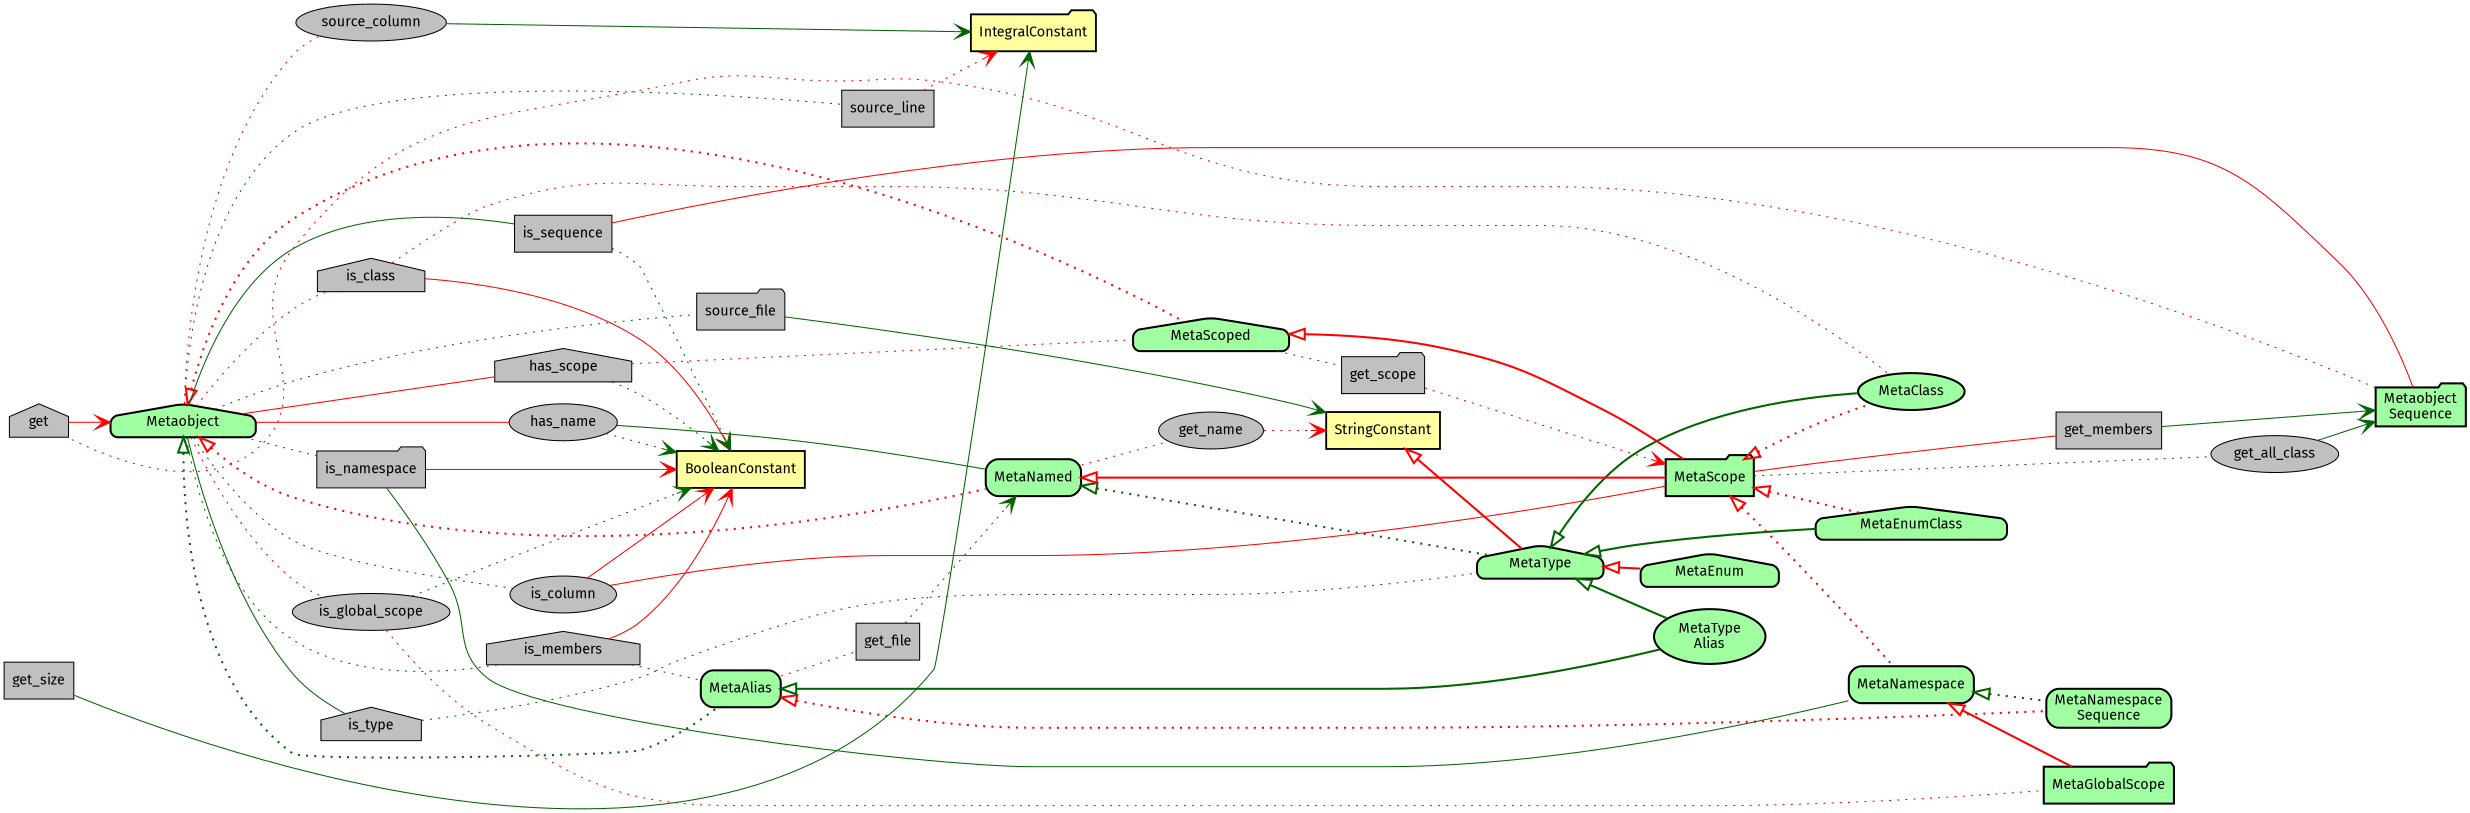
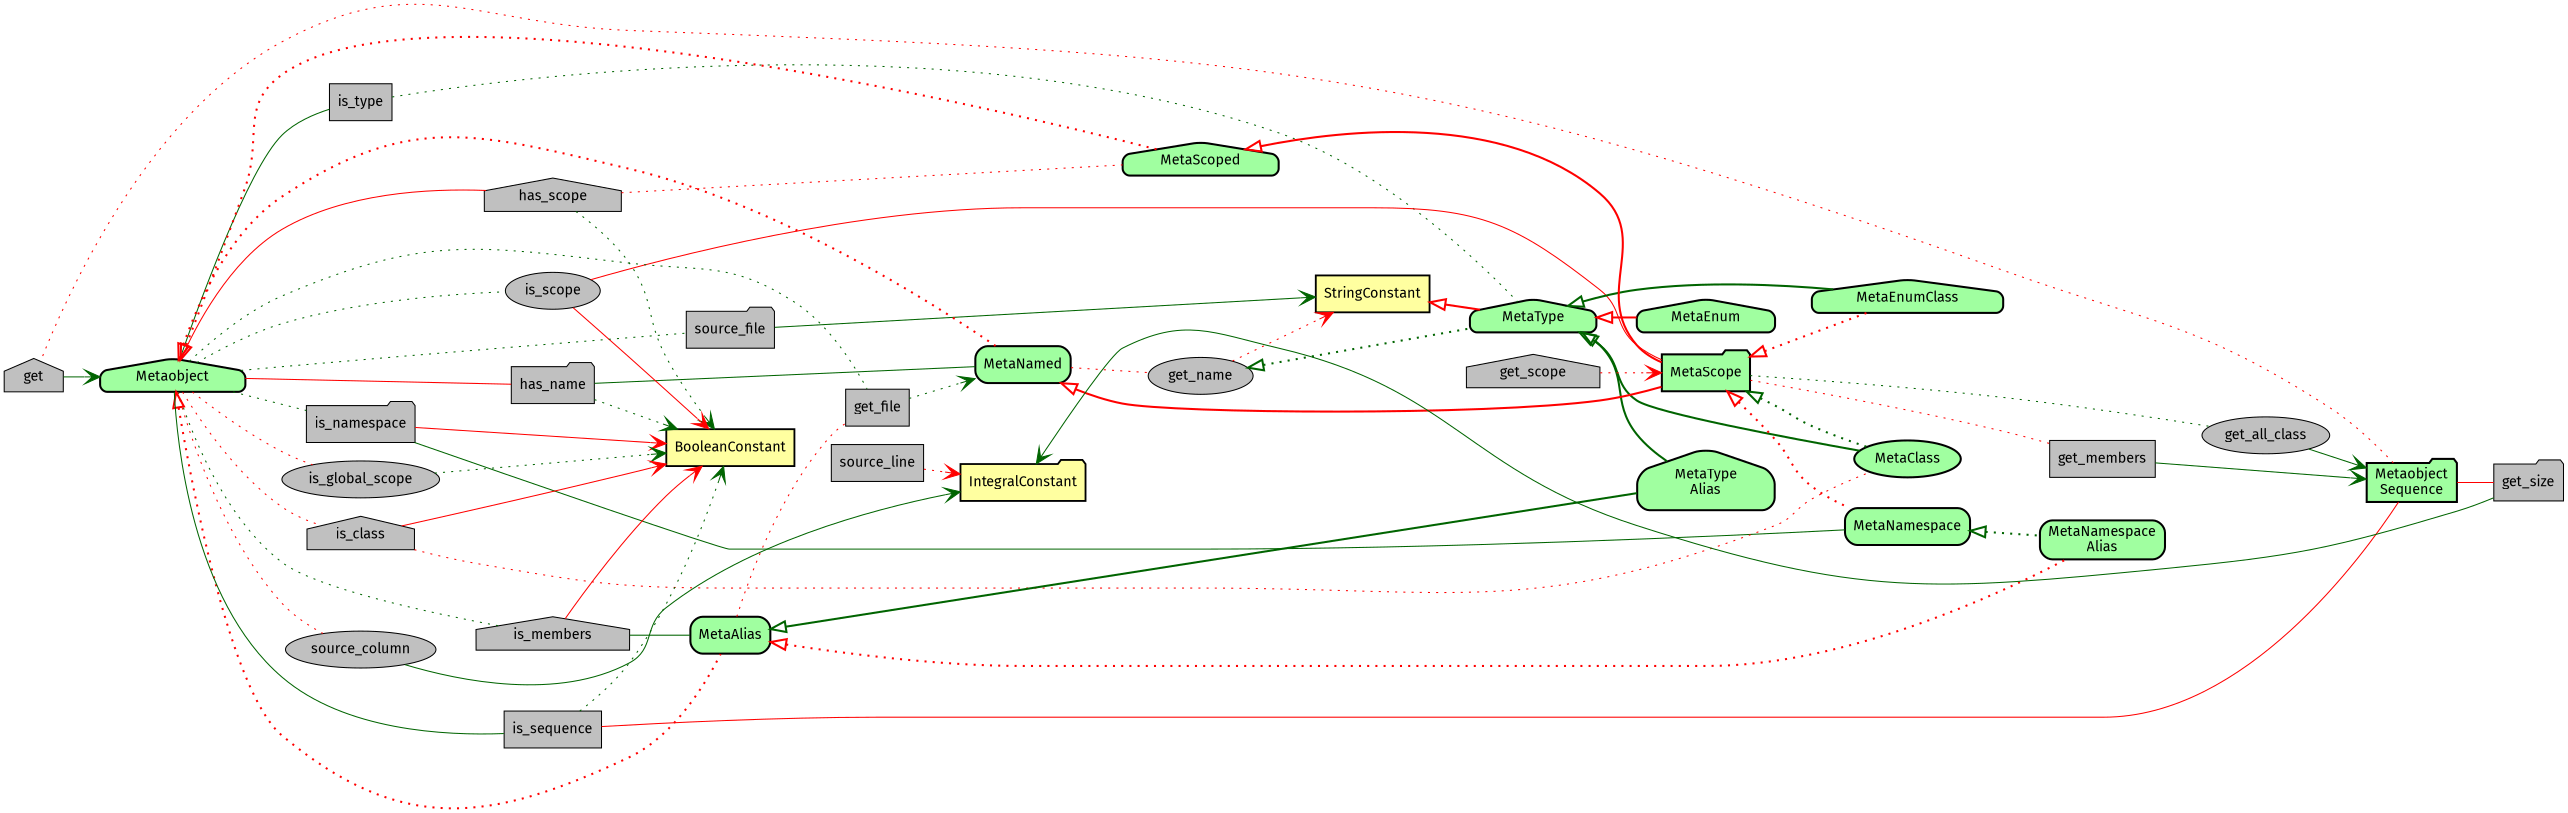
(414, 99) -> (539, 253)
(1309, 358) -> none
(1383, 375) -> (1533, 373)
(82, 422) -> (74, 377)
(563, 422) -> (553, 385)
(1814, 425) -> (1812, 426)
(1905, 453) -> (1901, 409)
none -> (2475, 482)
(1293, 522) -> (1367, 347)
(563, 594) -> (553, 291)
(1710, 637) -> (1706, 482)
(666, 672) -> (660, 635)
(39, 681) -> (2529, 482)
(2109, 708) -> (2102, 540)
(371, 726) -> (361, 102)
(346, 757) -> (352, 782)
(2109, 785) -> none
